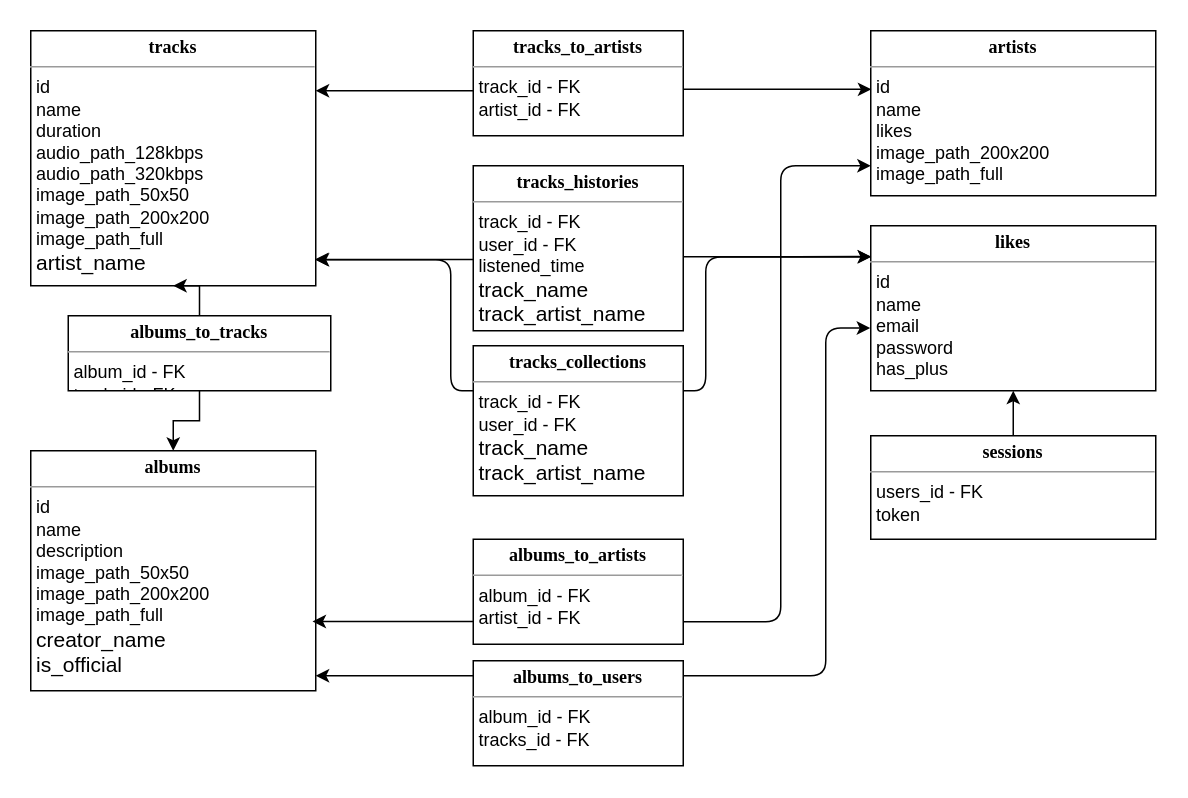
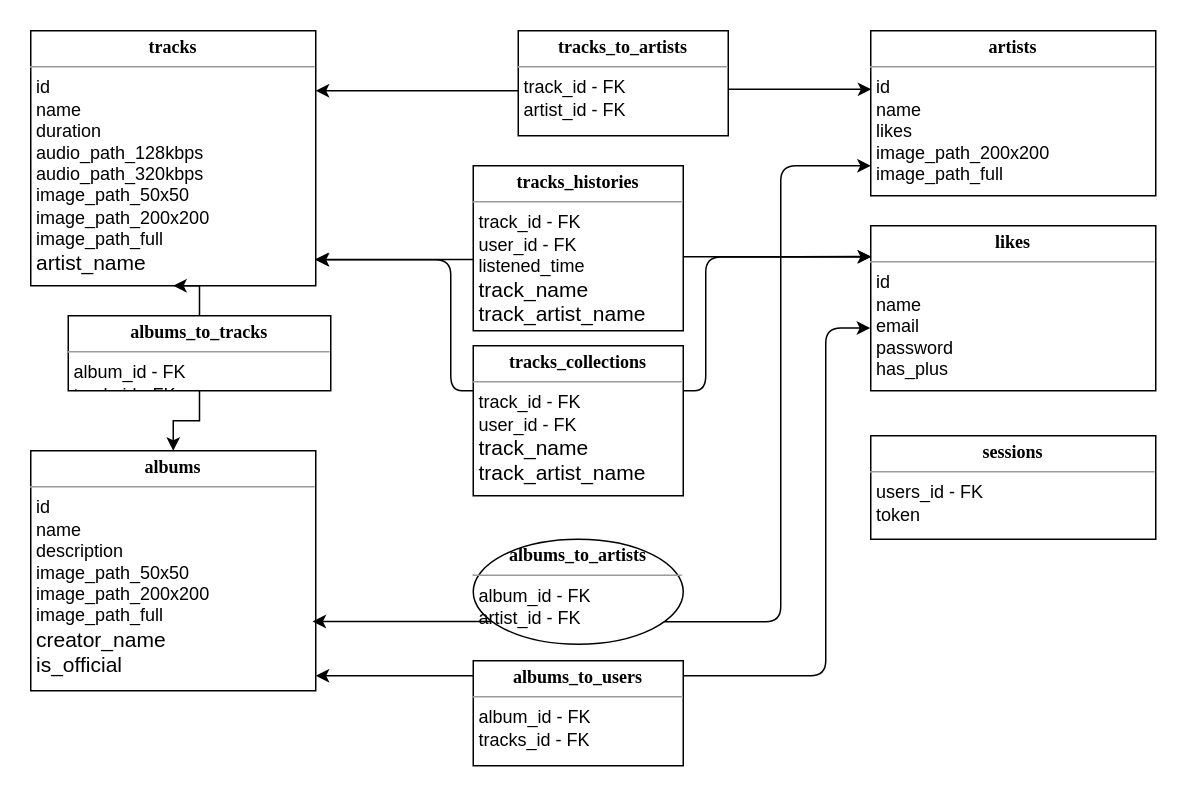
(578, 83) -> (623, 83)
(1013, 411) -> none
(578, 592) -> (578, 592)
